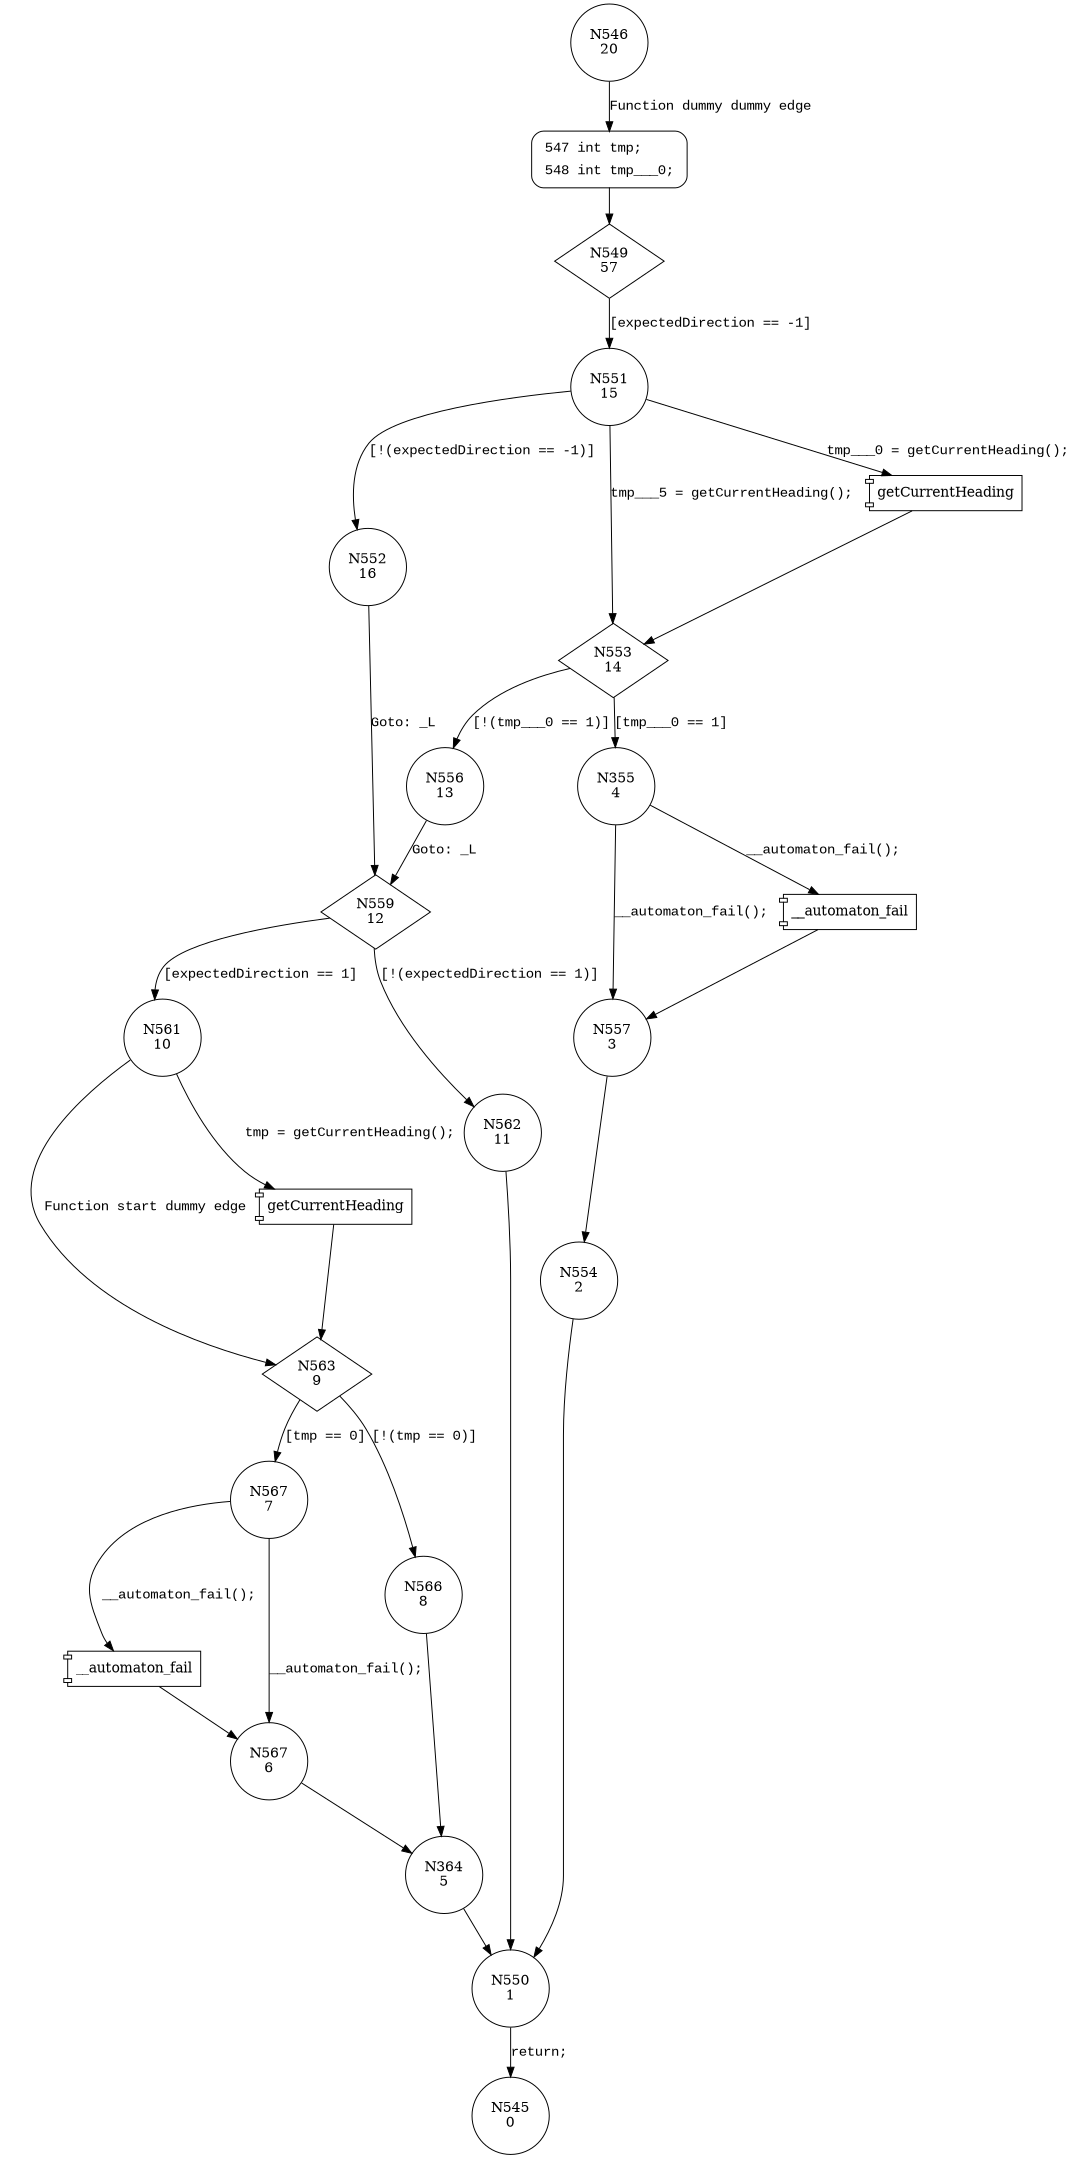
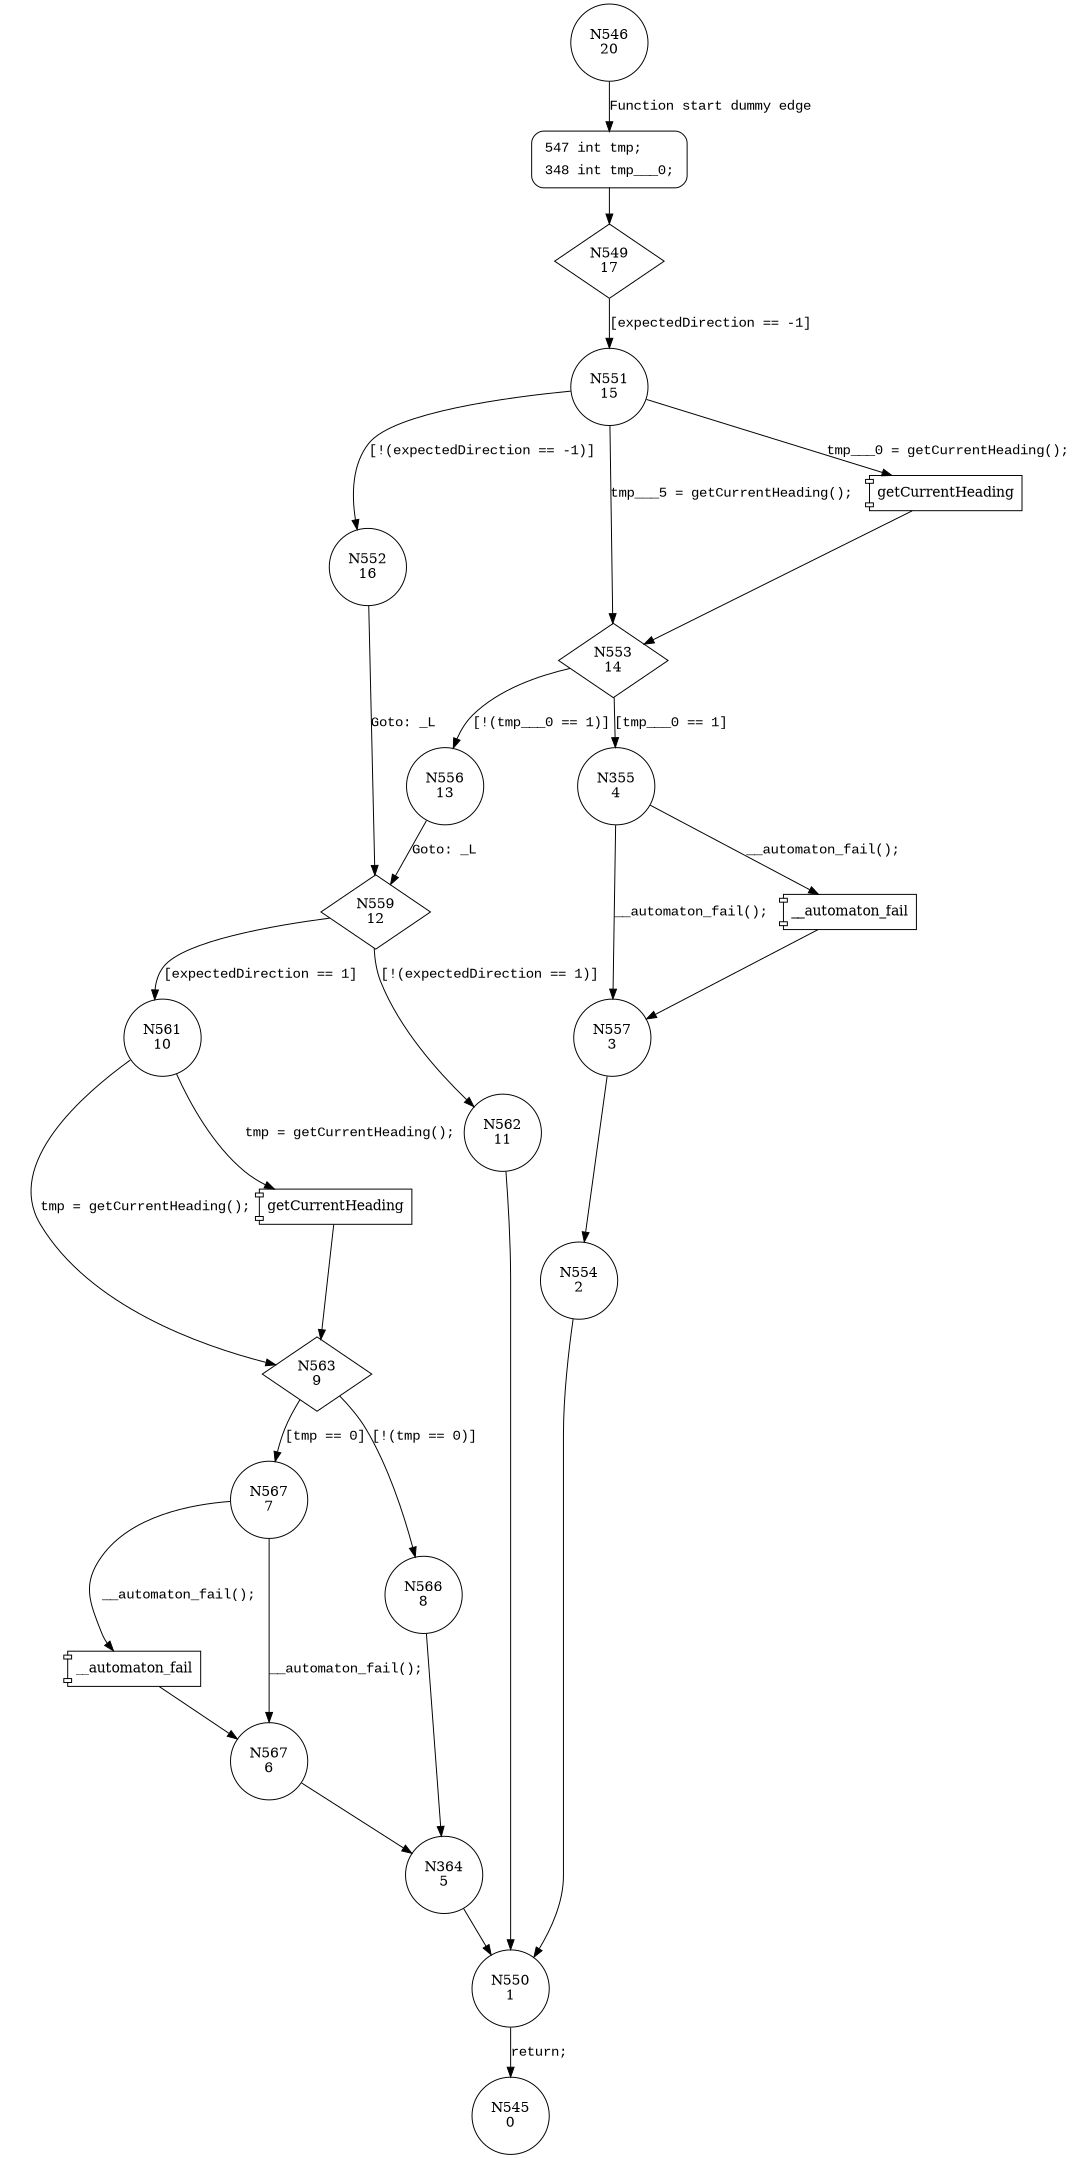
(711, 106) -> (711, 106)
(557, 170) -> (557, 170)
(609, 261) -> (609, 261)
(145, 1207) -> (145, 1207)
